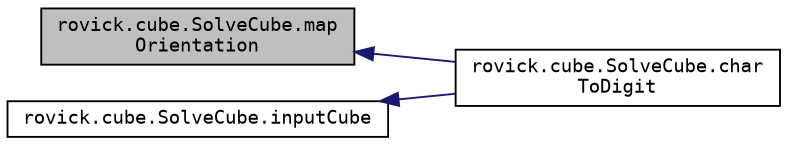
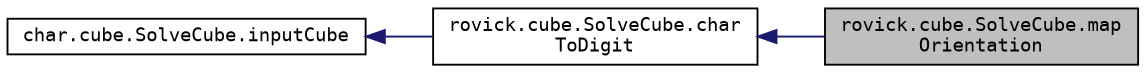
(415, 58) -> (801, 37)
(198, 119) -> (187, 37)
